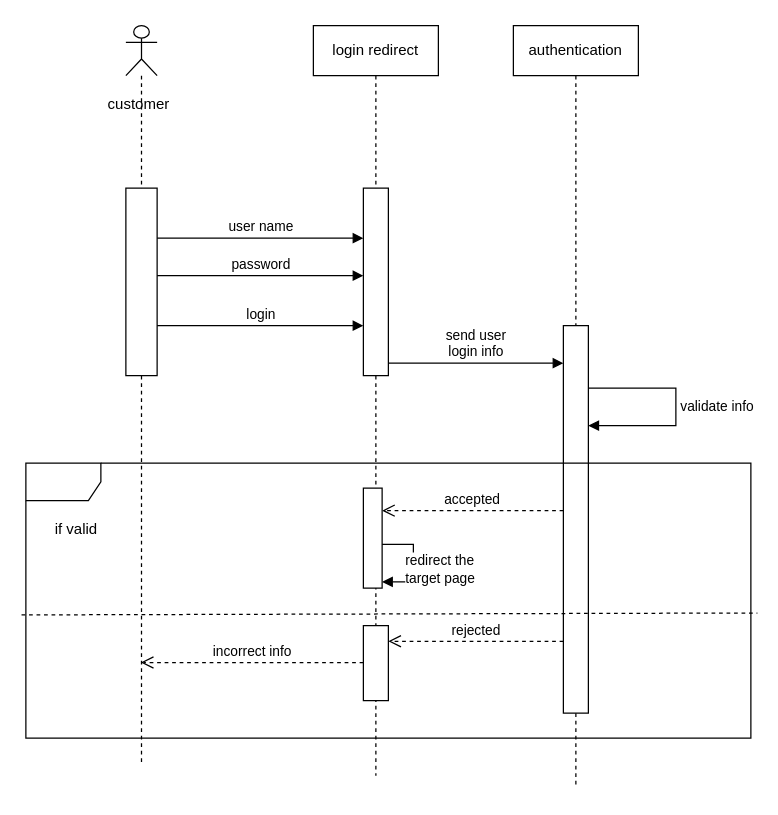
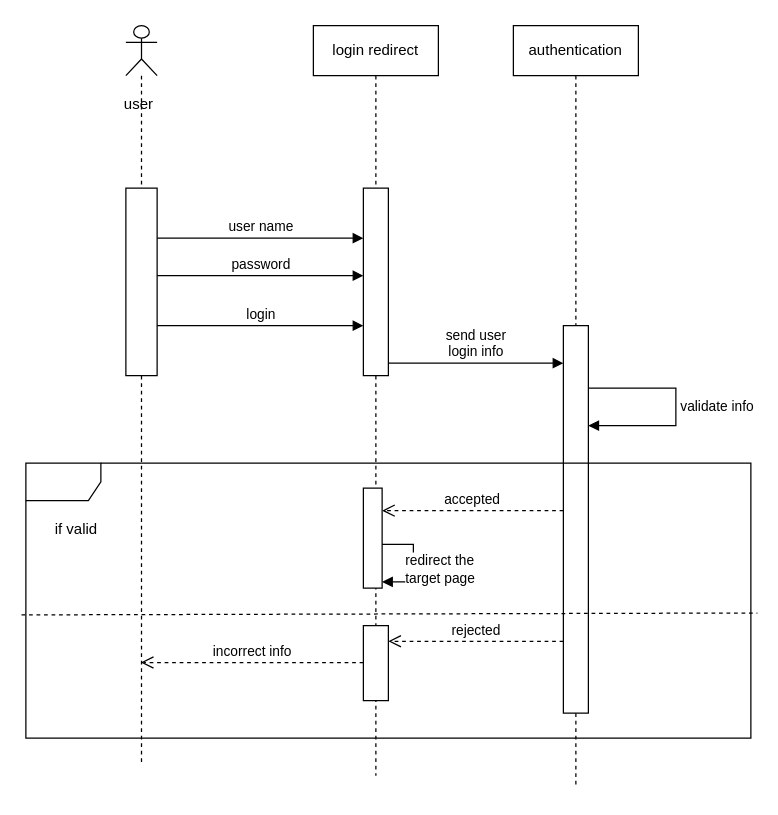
(139, 104) -> (139, 104)
